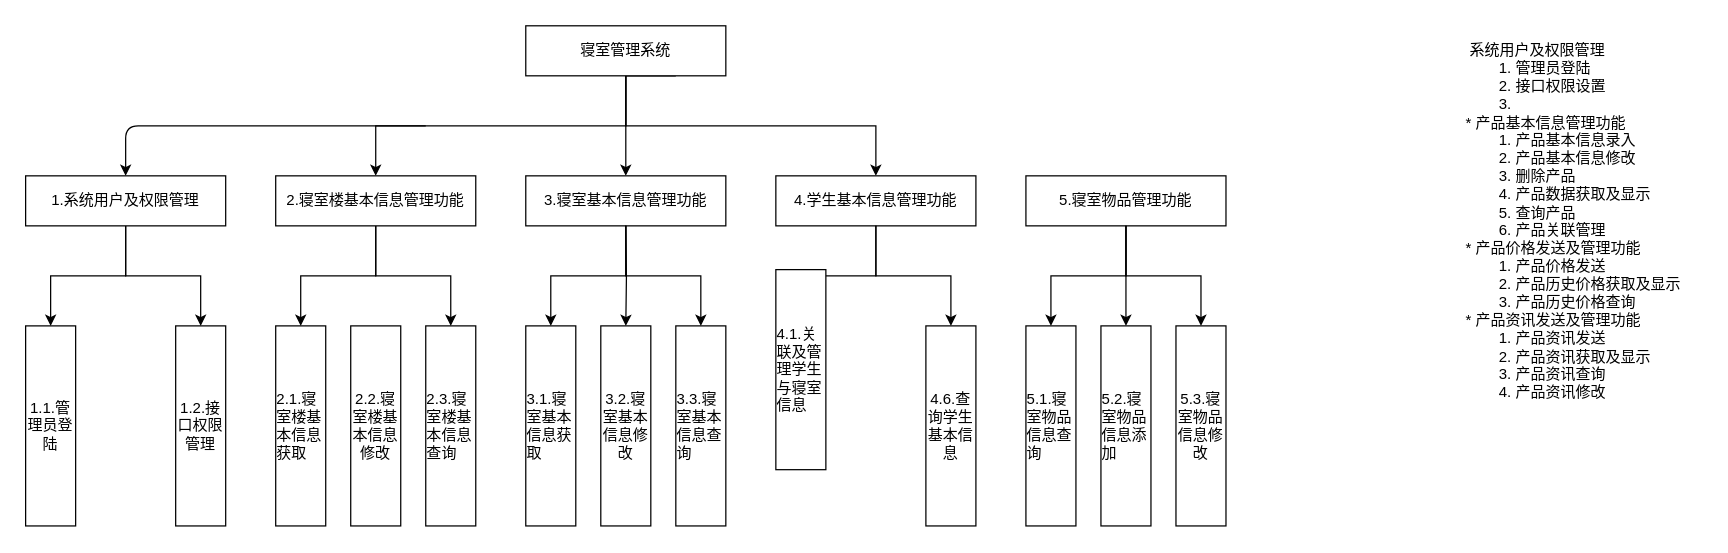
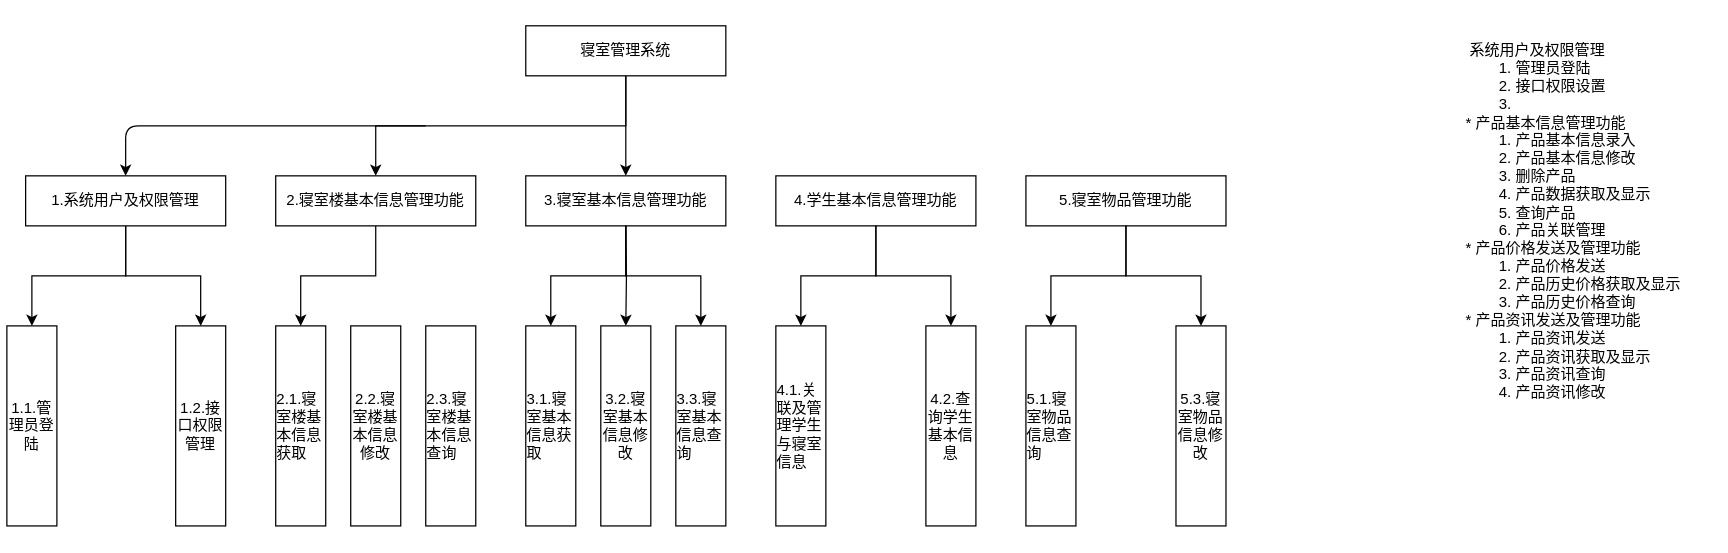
(773, 126) -> none
(434, 276) -> none
(1126, 298) -> none
(801, 369) -> (801, 426)
(51, 426) -> (32, 426)
(951, 426) -> (951, 426)
(1126, 426) -> none
